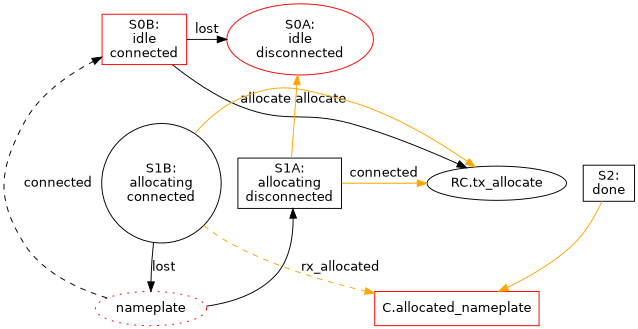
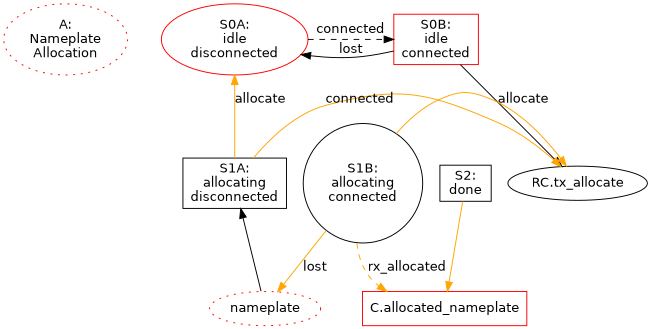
none -> (66, 39)
(4, 187) -> (346, 39)
(152, 262) -> (305, 257)
